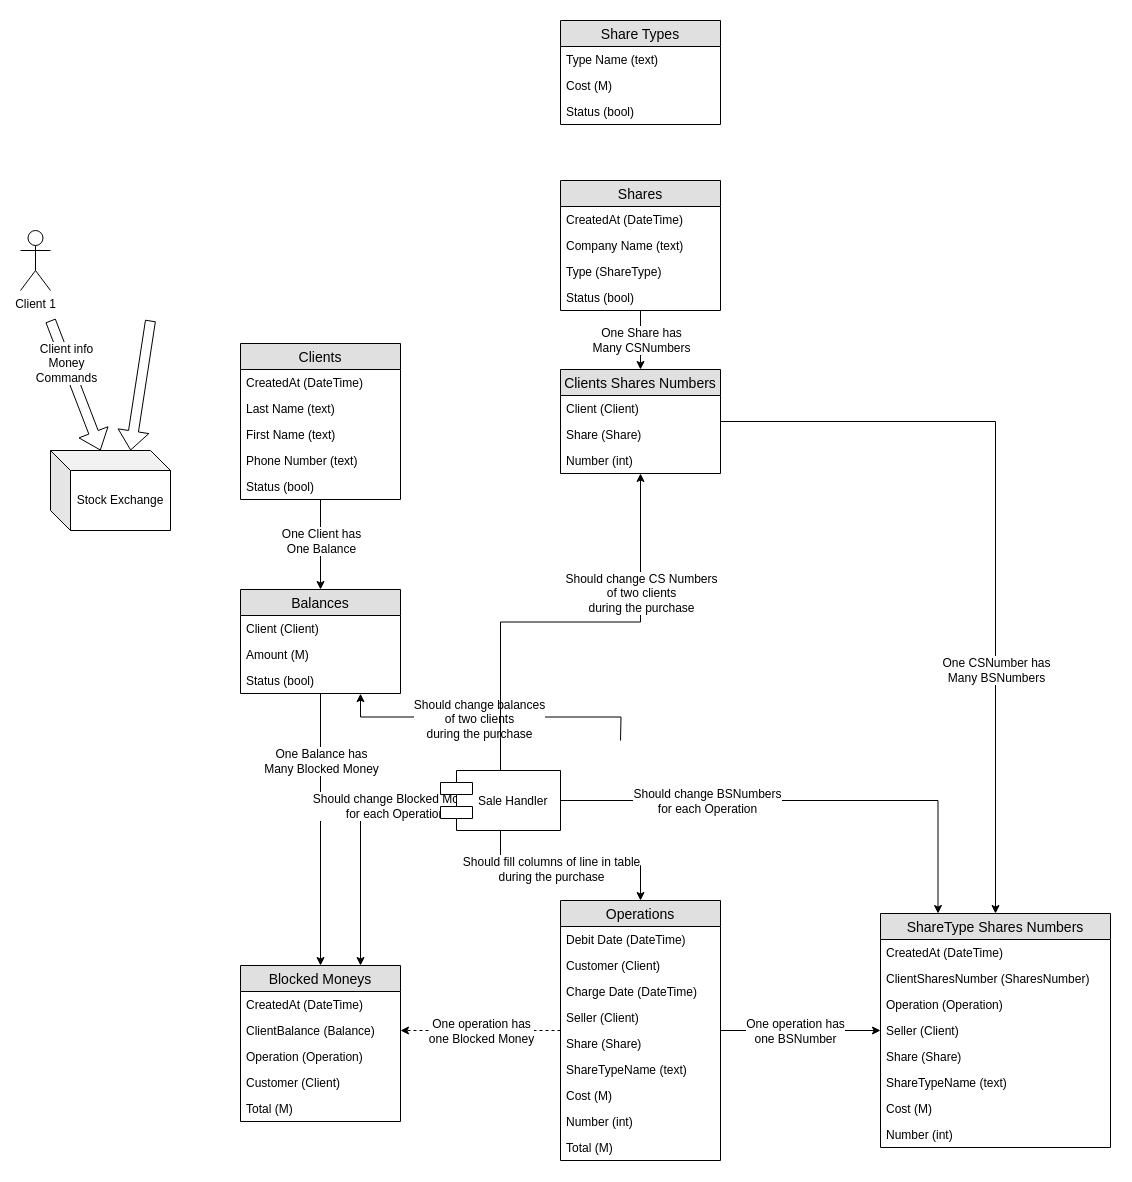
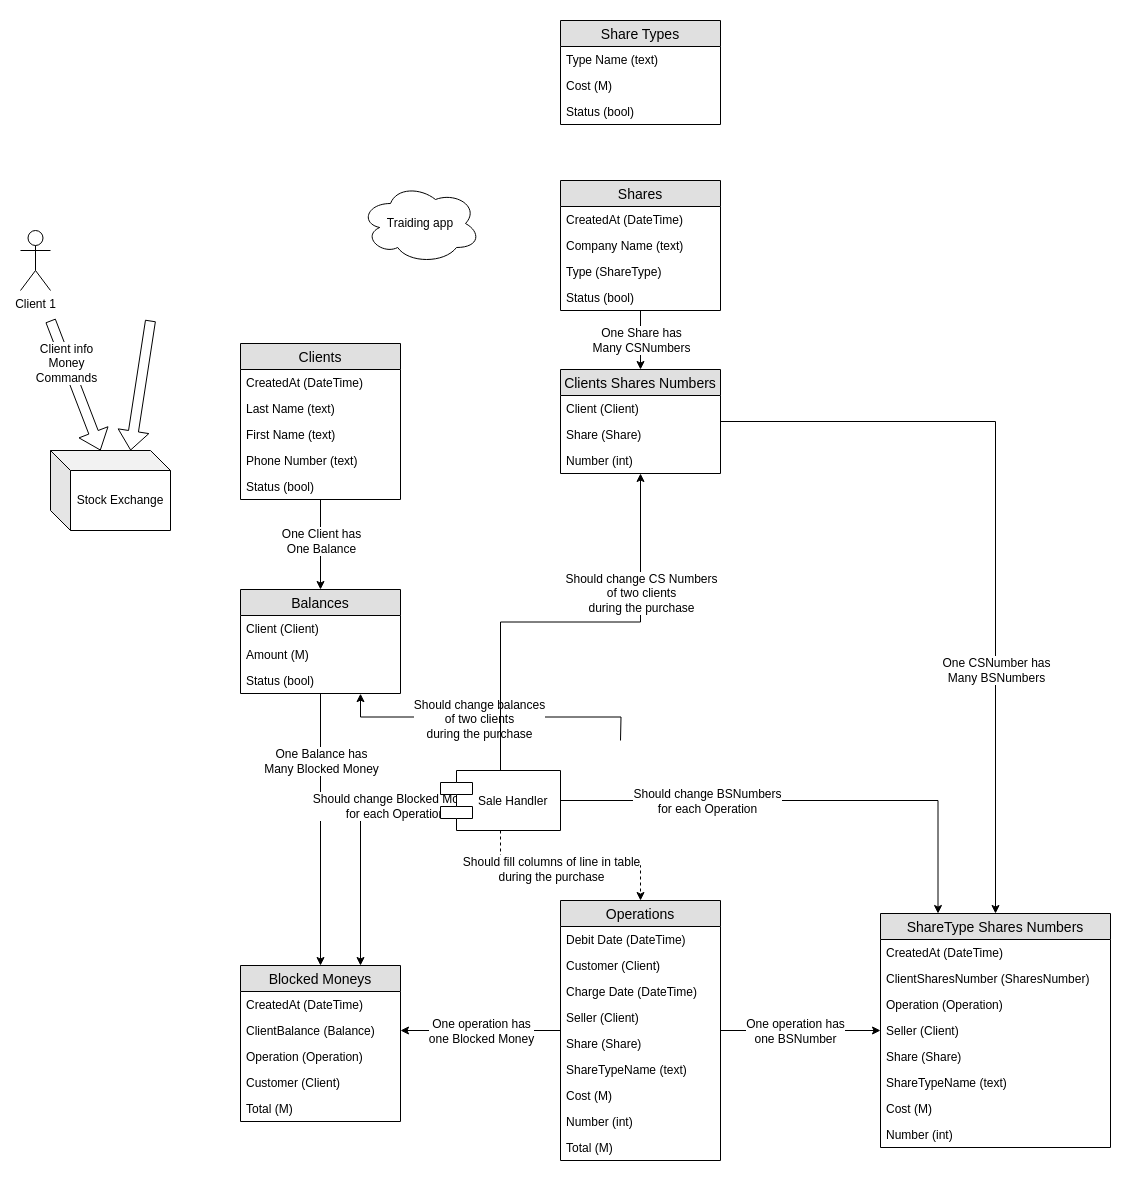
none -> (421, 224)
(641, 878) -> (641, 878)
(547, 1031) -> (547, 1031)
